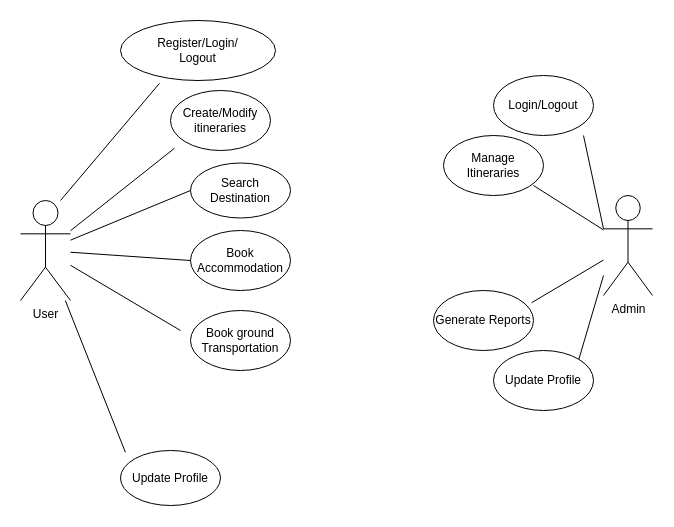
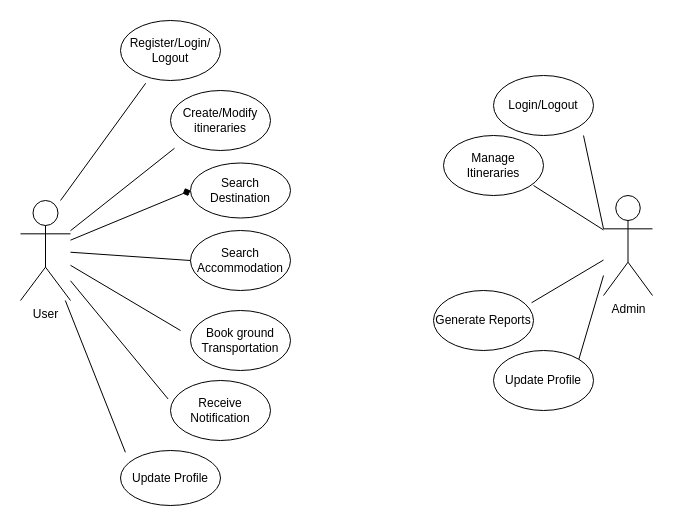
(198, 51) -> (171, 51)
(186, 192) -> (182, 194)
(241, 261) -> (241, 261)
none -> (119, 339)
none -> (221, 411)
